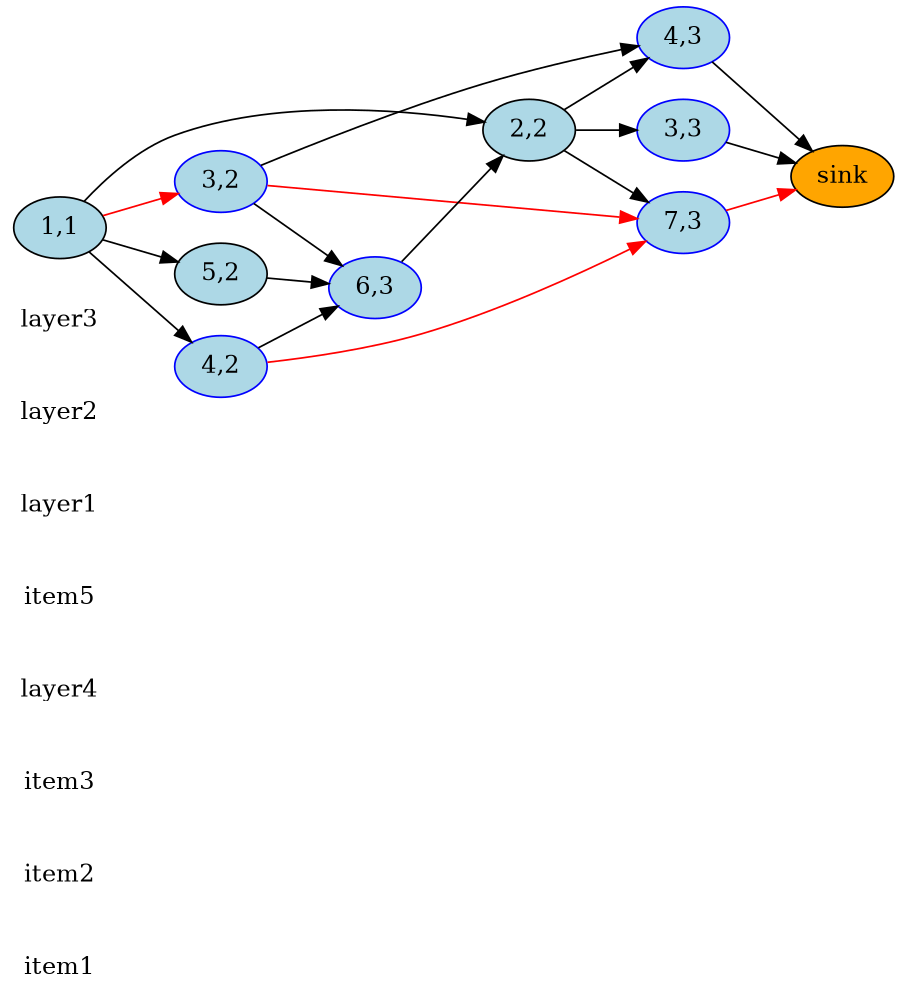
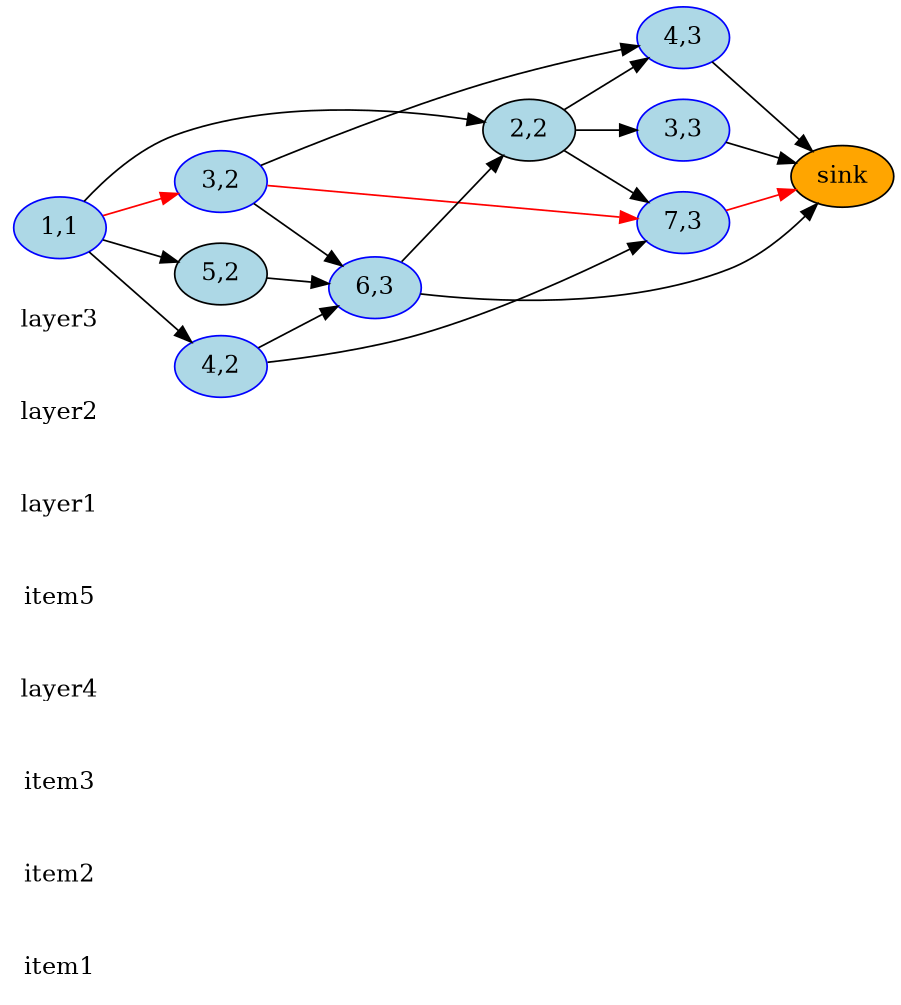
(60, 228) -> (60, 228)
none -> (623, 294)
(454, 324) -> (454, 324)
